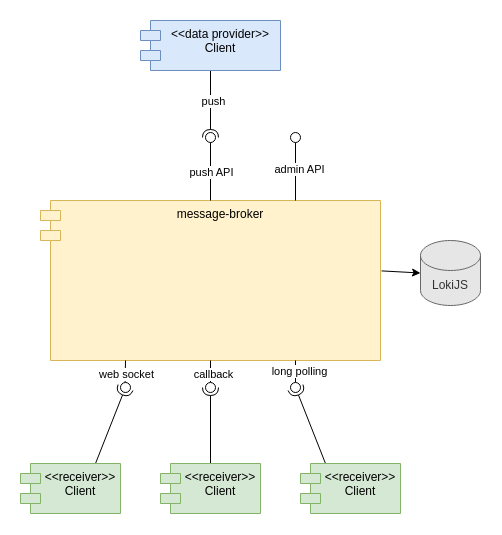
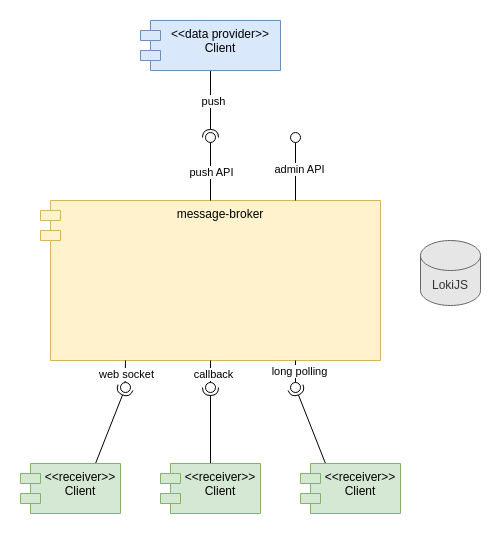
(398, 272) -> none
